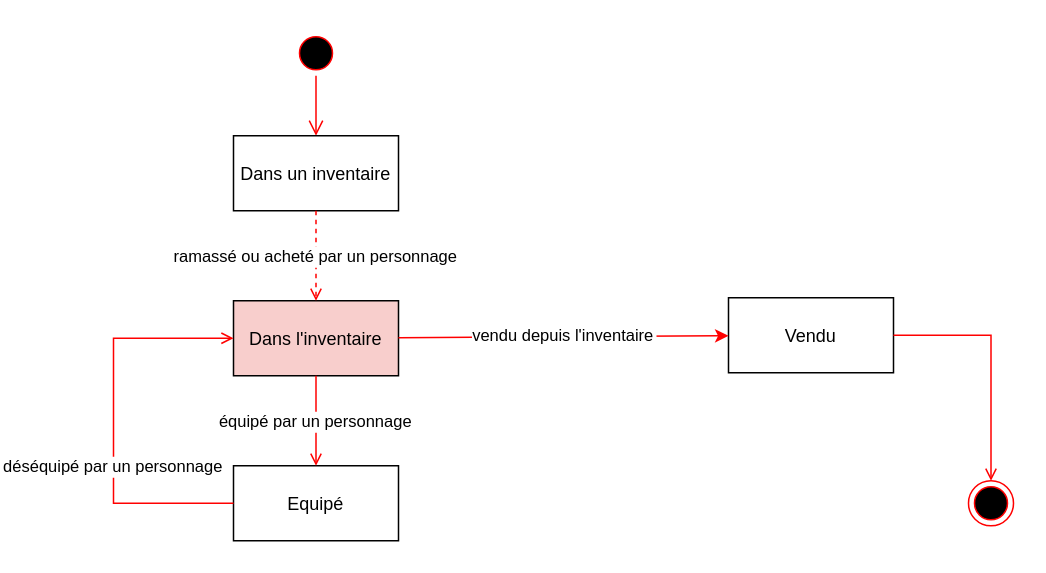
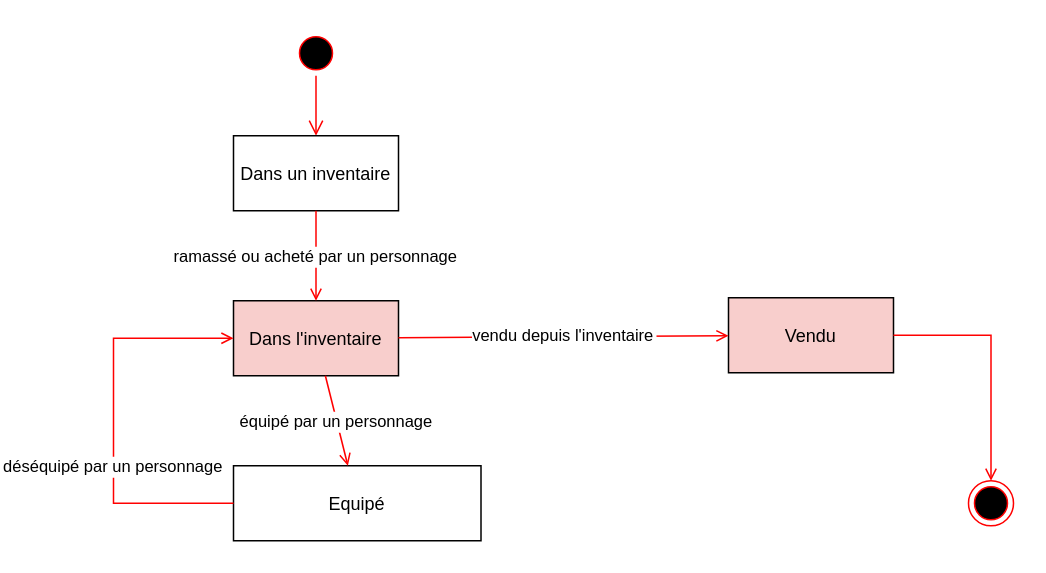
(316, 230) -> (316, 230)
(811, 335) -> (811, 335)
(717, 336) -> (719, 336)
(316, 503) -> (357, 503)
